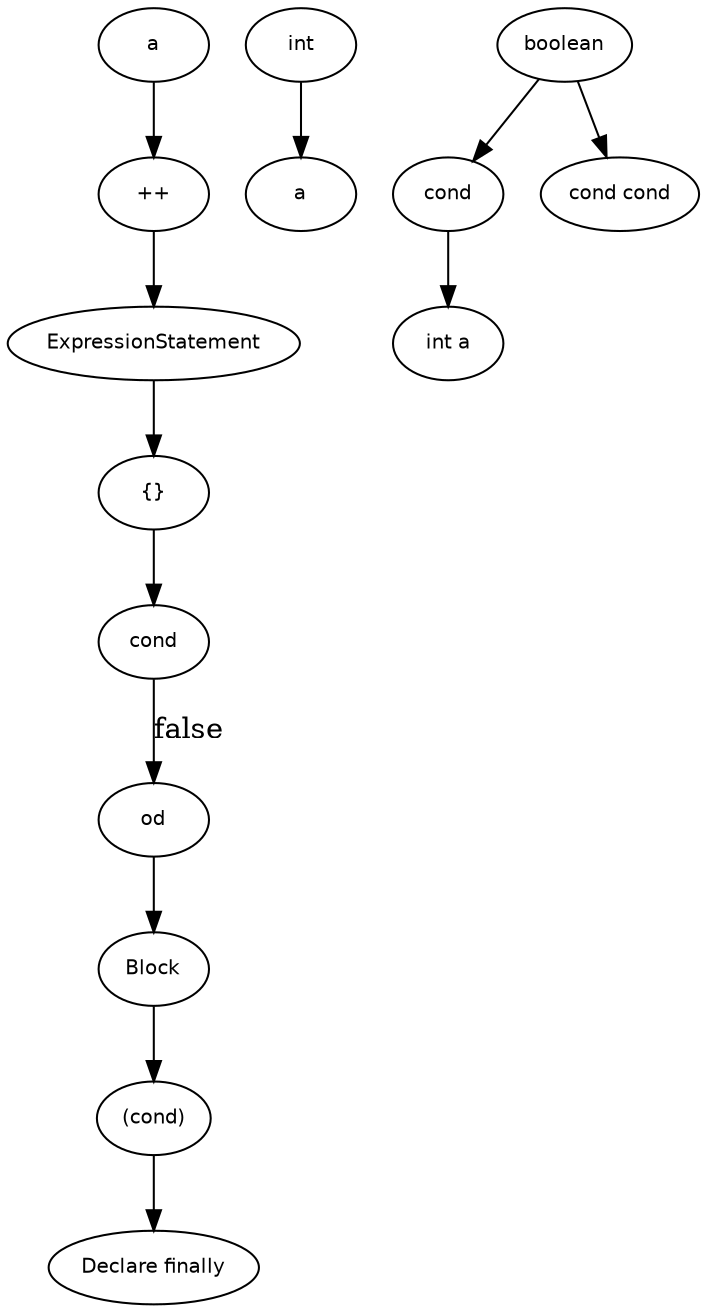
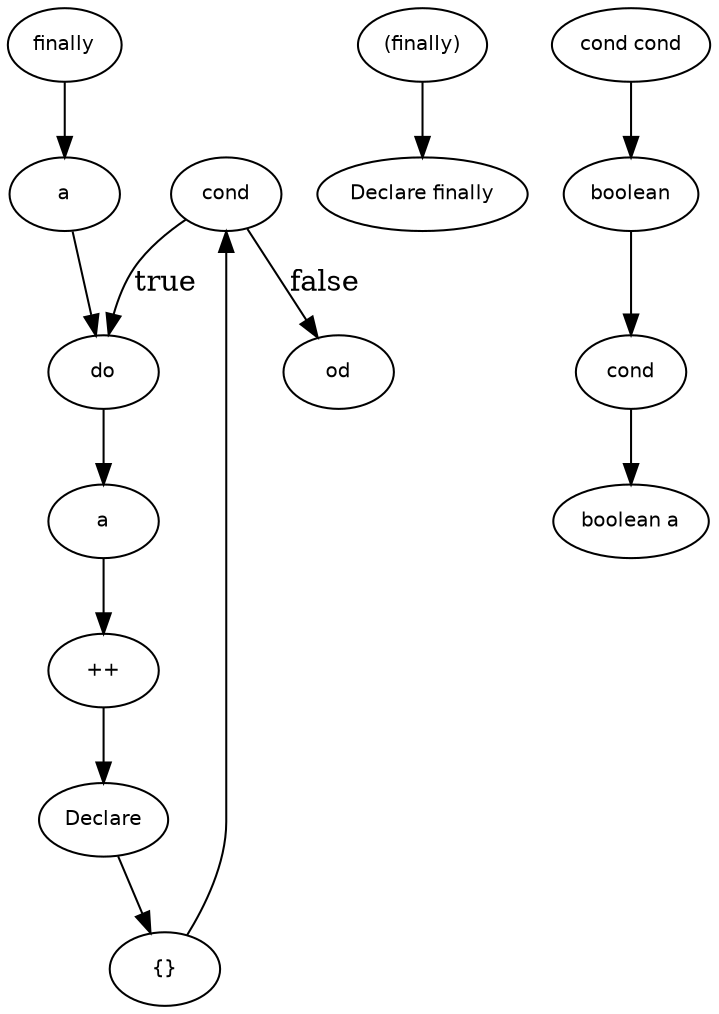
(301, 45) -> (65, 45)
(588, 109) -> (631, 110)
(154, 343) -> (104, 820)
(448, 343) -> (631, 521)
none -> (104, 372)
(154, 969) -> none
(154, 1118) -> (423, 45)
